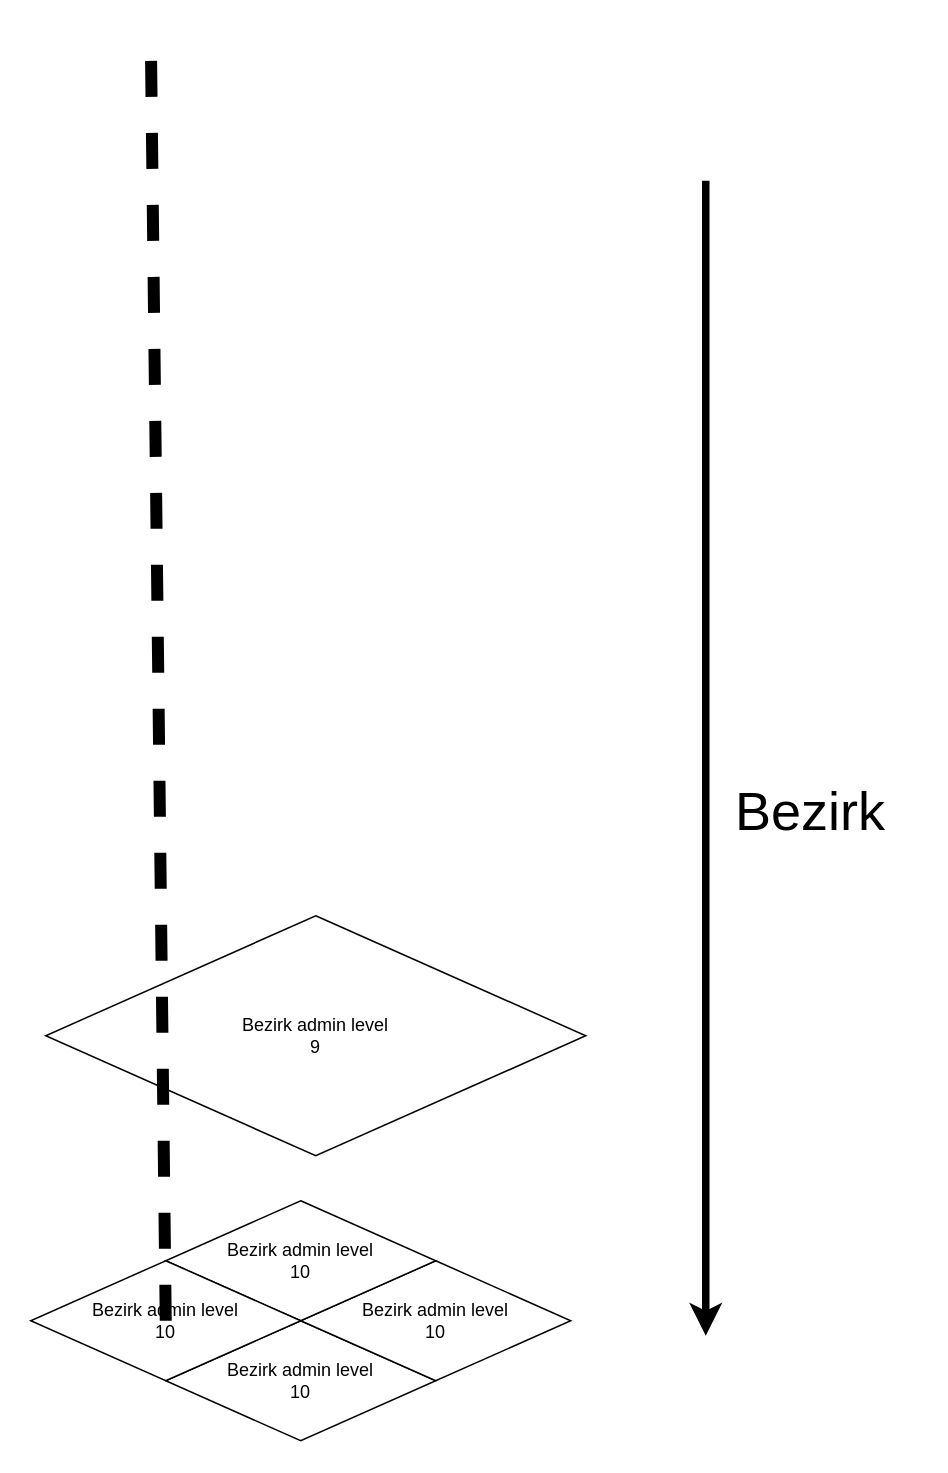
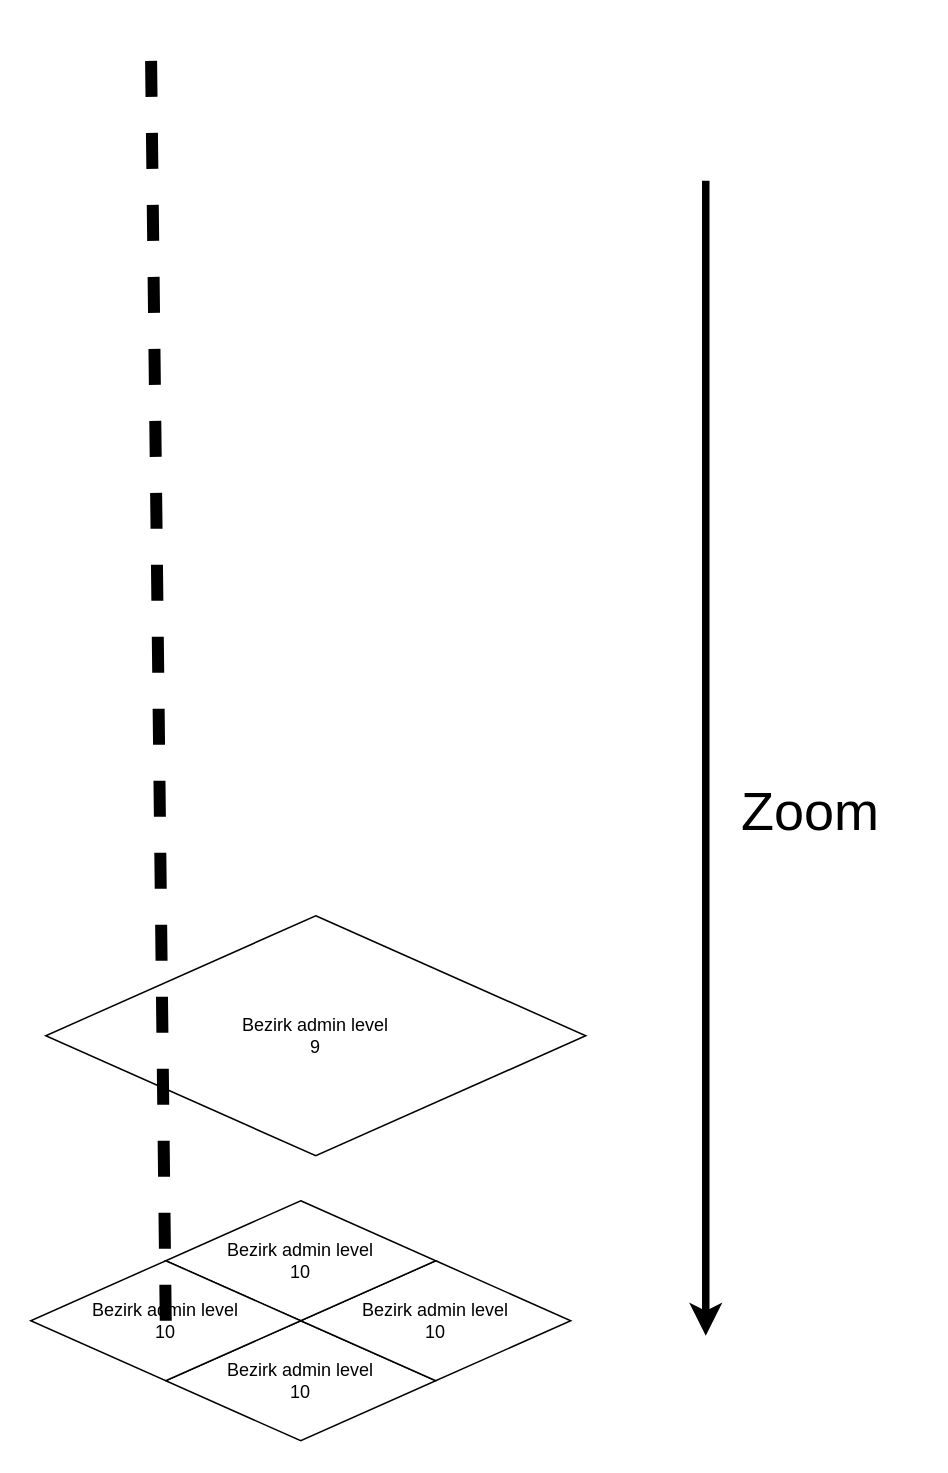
(811, 811) -> (811, 811)
